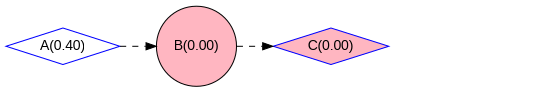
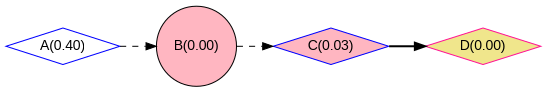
(331, 46) -> (331, 46)
none -> (483, 46)
